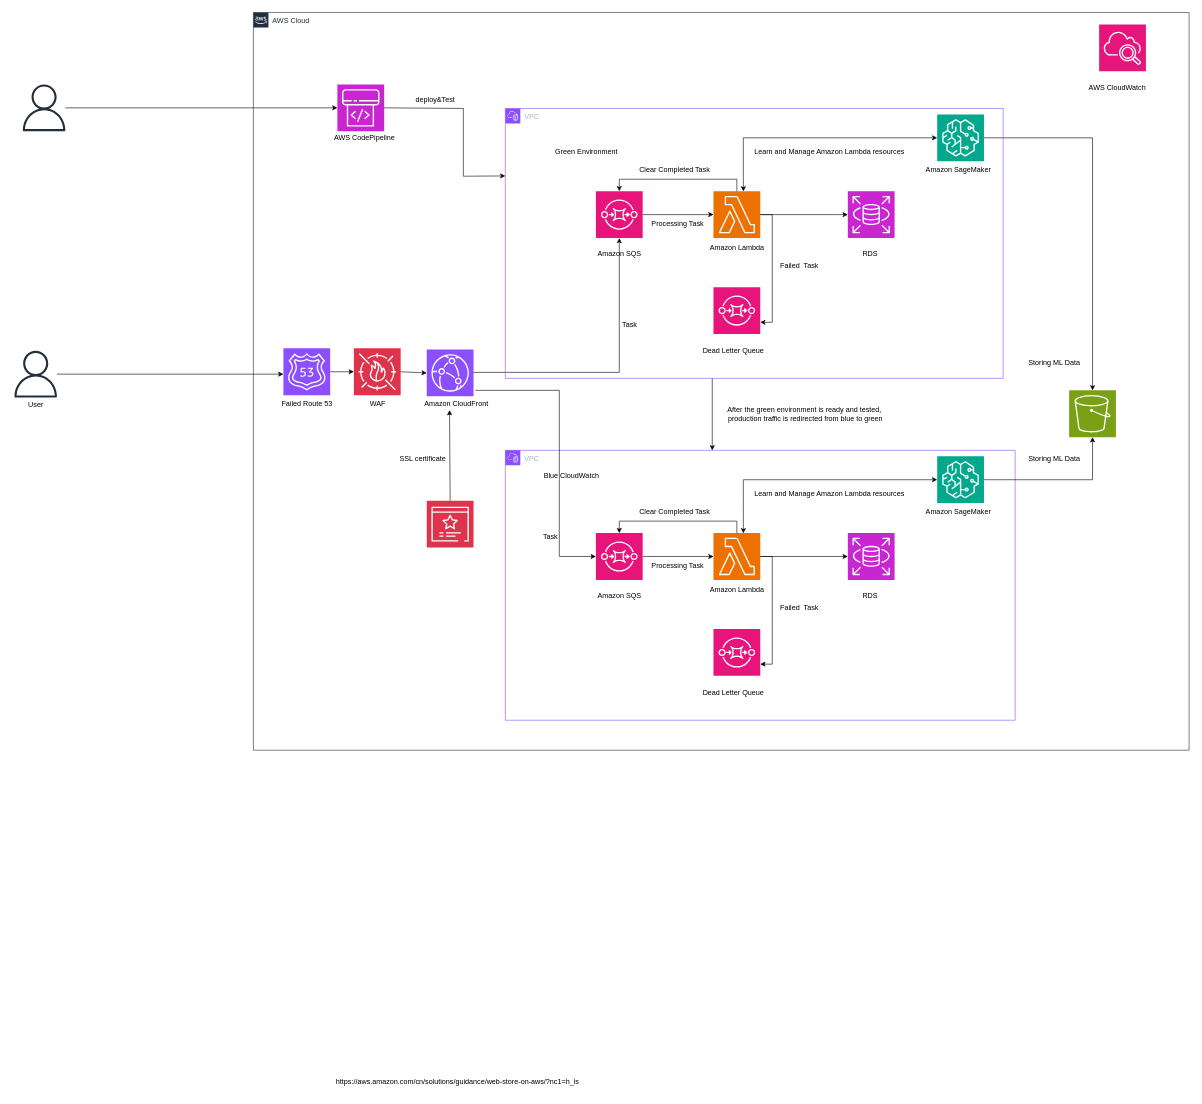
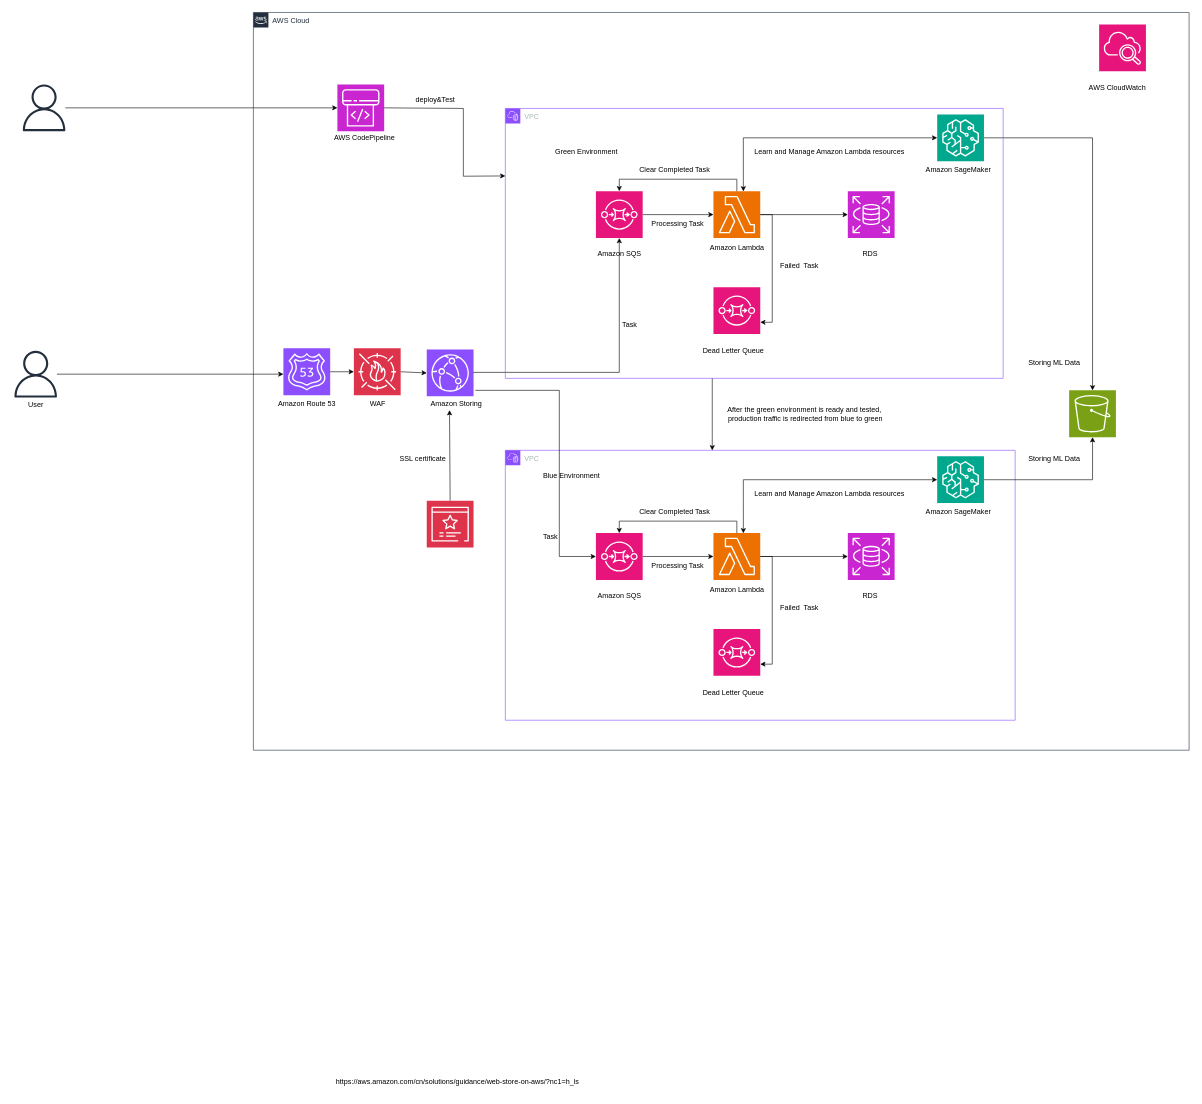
(307, 404) -> (307, 404)
(457, 404) -> (457, 404)
(572, 476) -> (572, 476)
